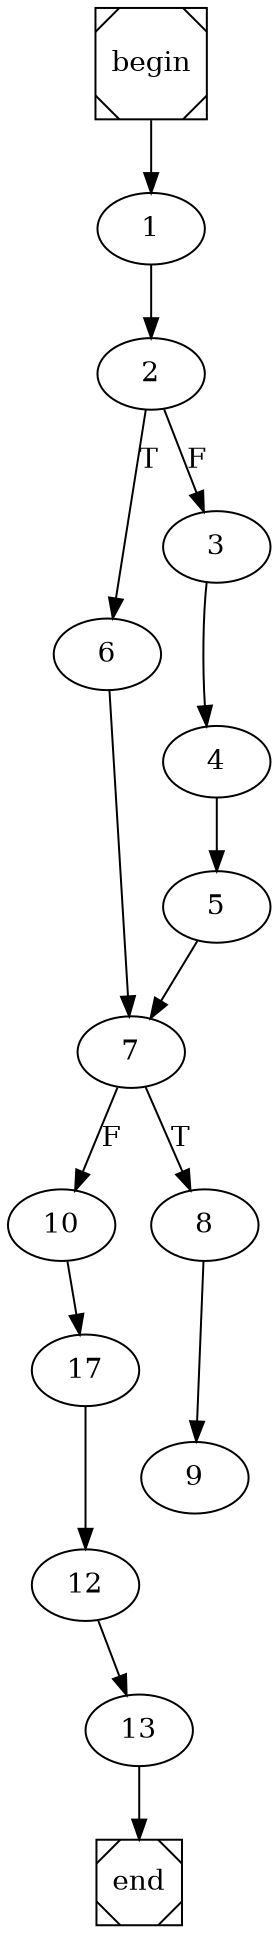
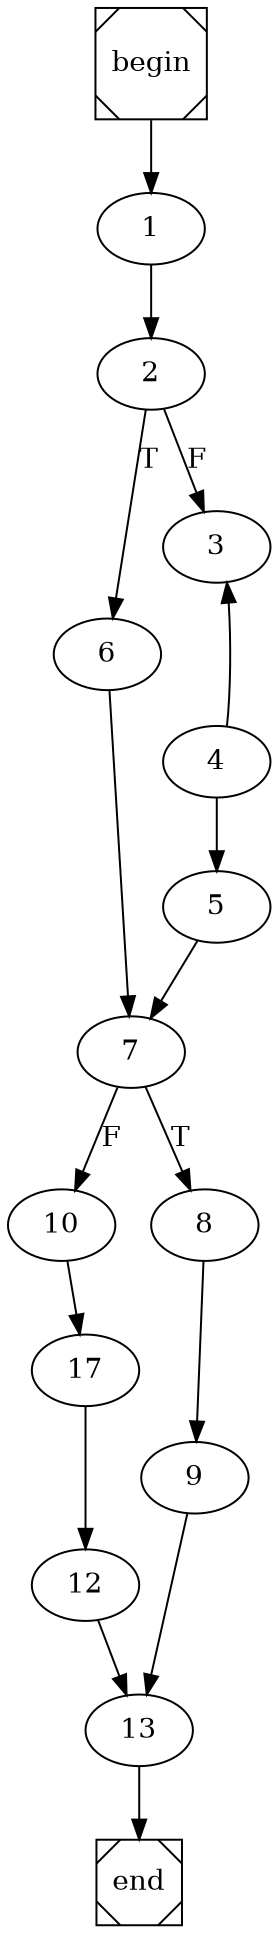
(203, 644) -> (230, 664)
none -> (169, 1594)
